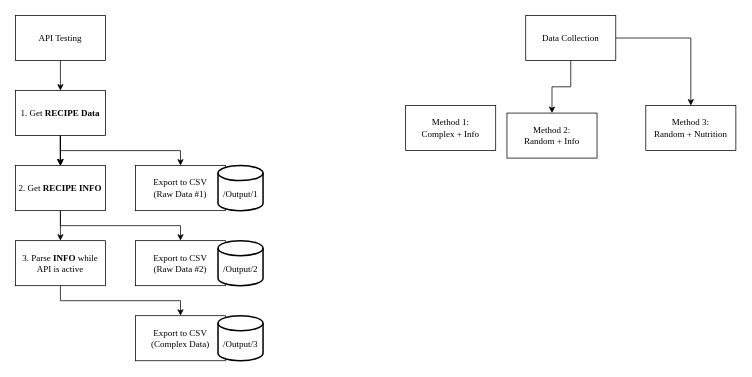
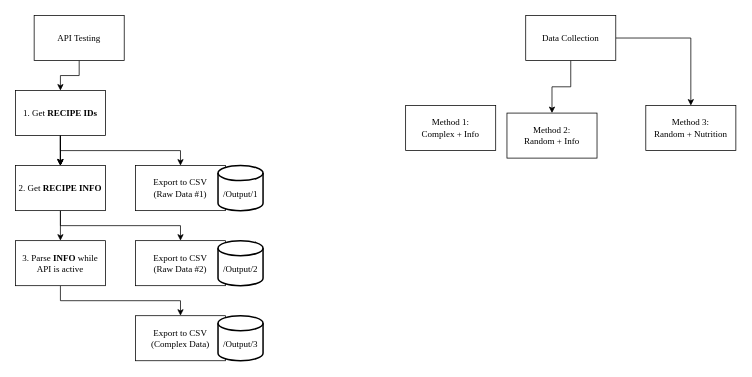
(60, 38) -> (79, 38)
(60, 113) -> (60, 113)
